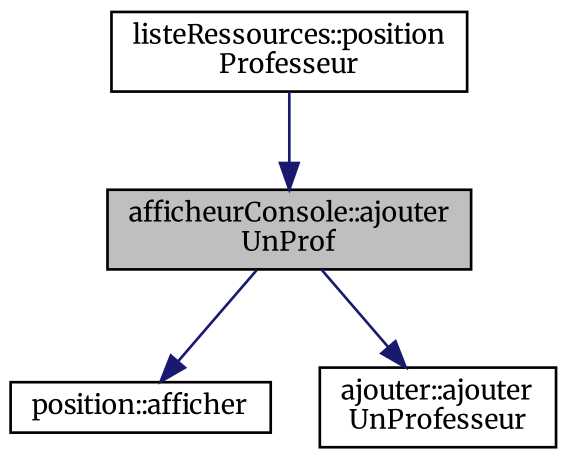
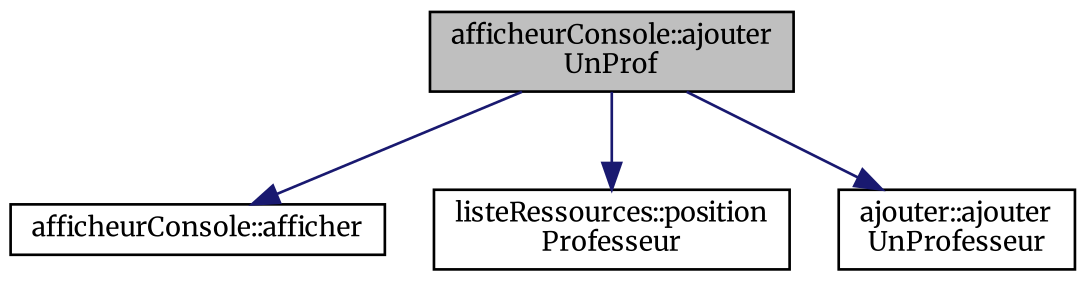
(289, 127) -> (612, 127)
(141, 407) -> (198, 230)
